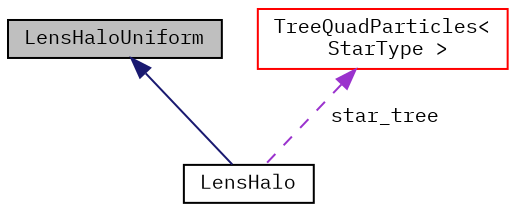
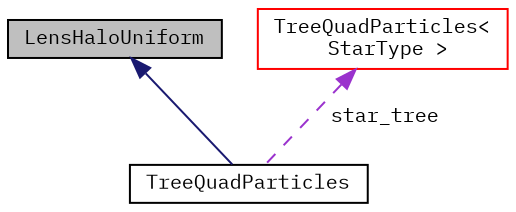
(249, 184) -> (249, 184)
